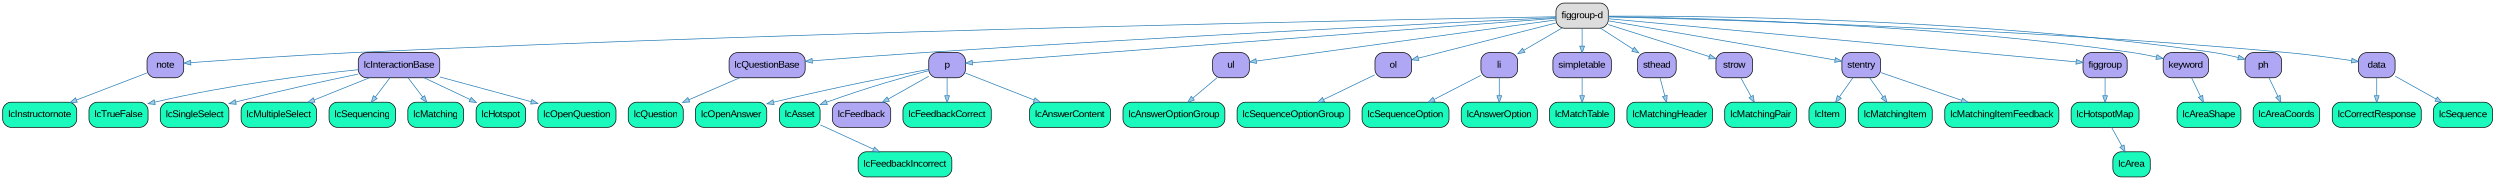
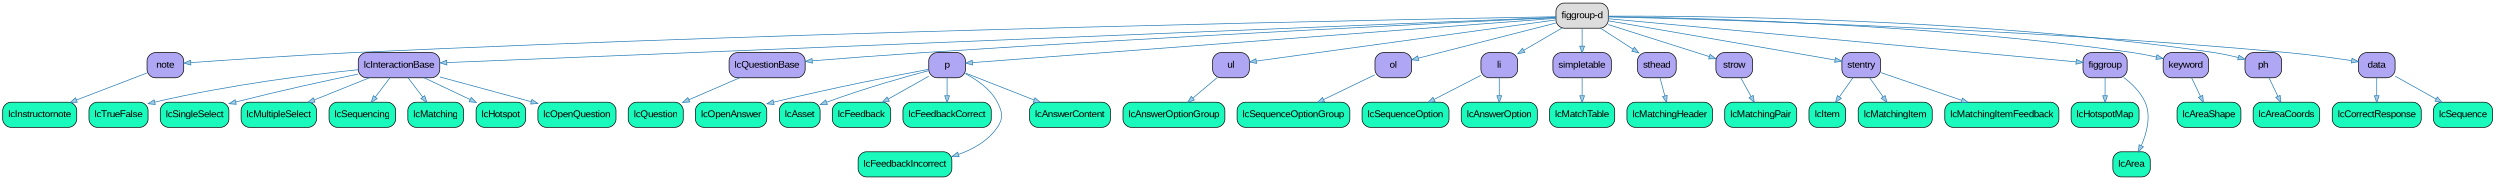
none -> (1001, 40)
(862, 115) -> (862, 115)
(847, 137) -> (1002, 117)
(2117, 137) -> (2147, 108)
